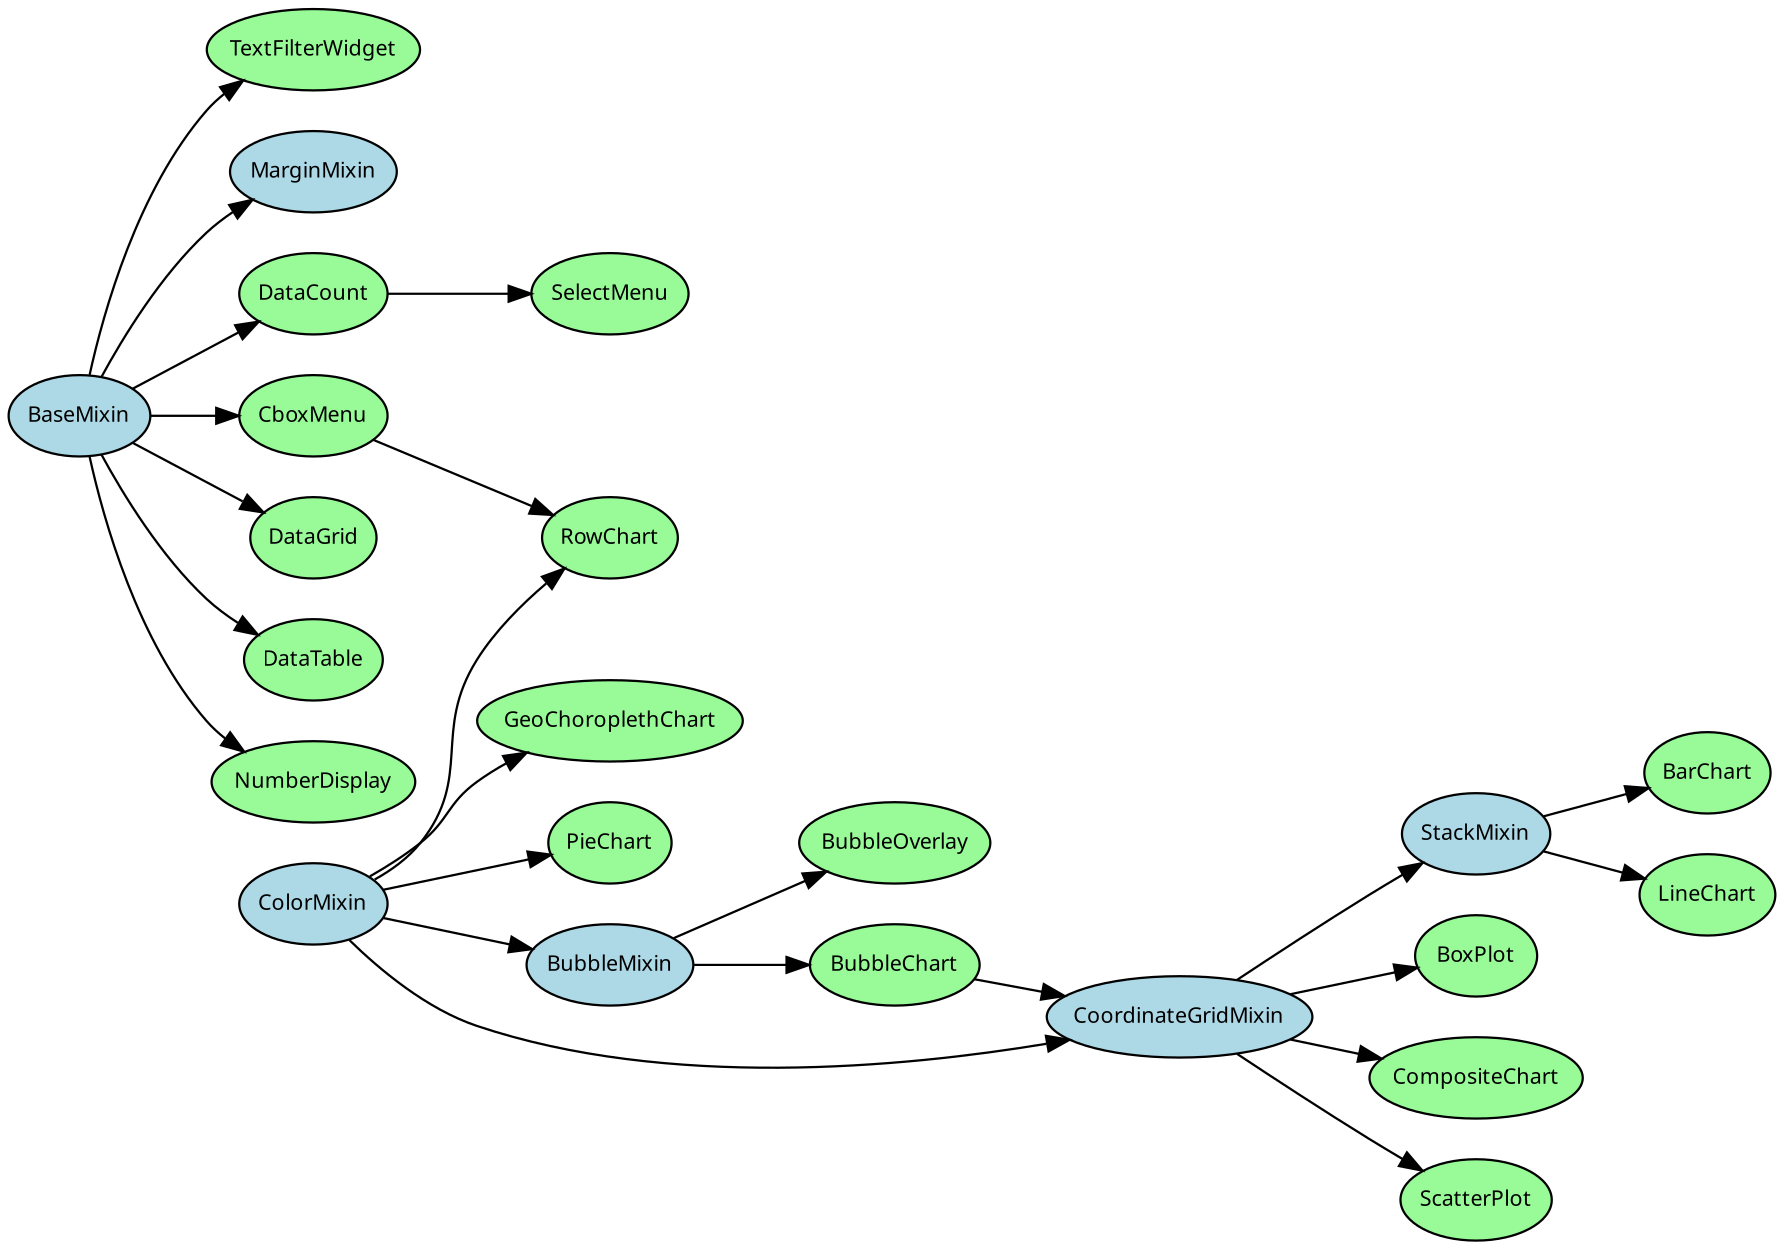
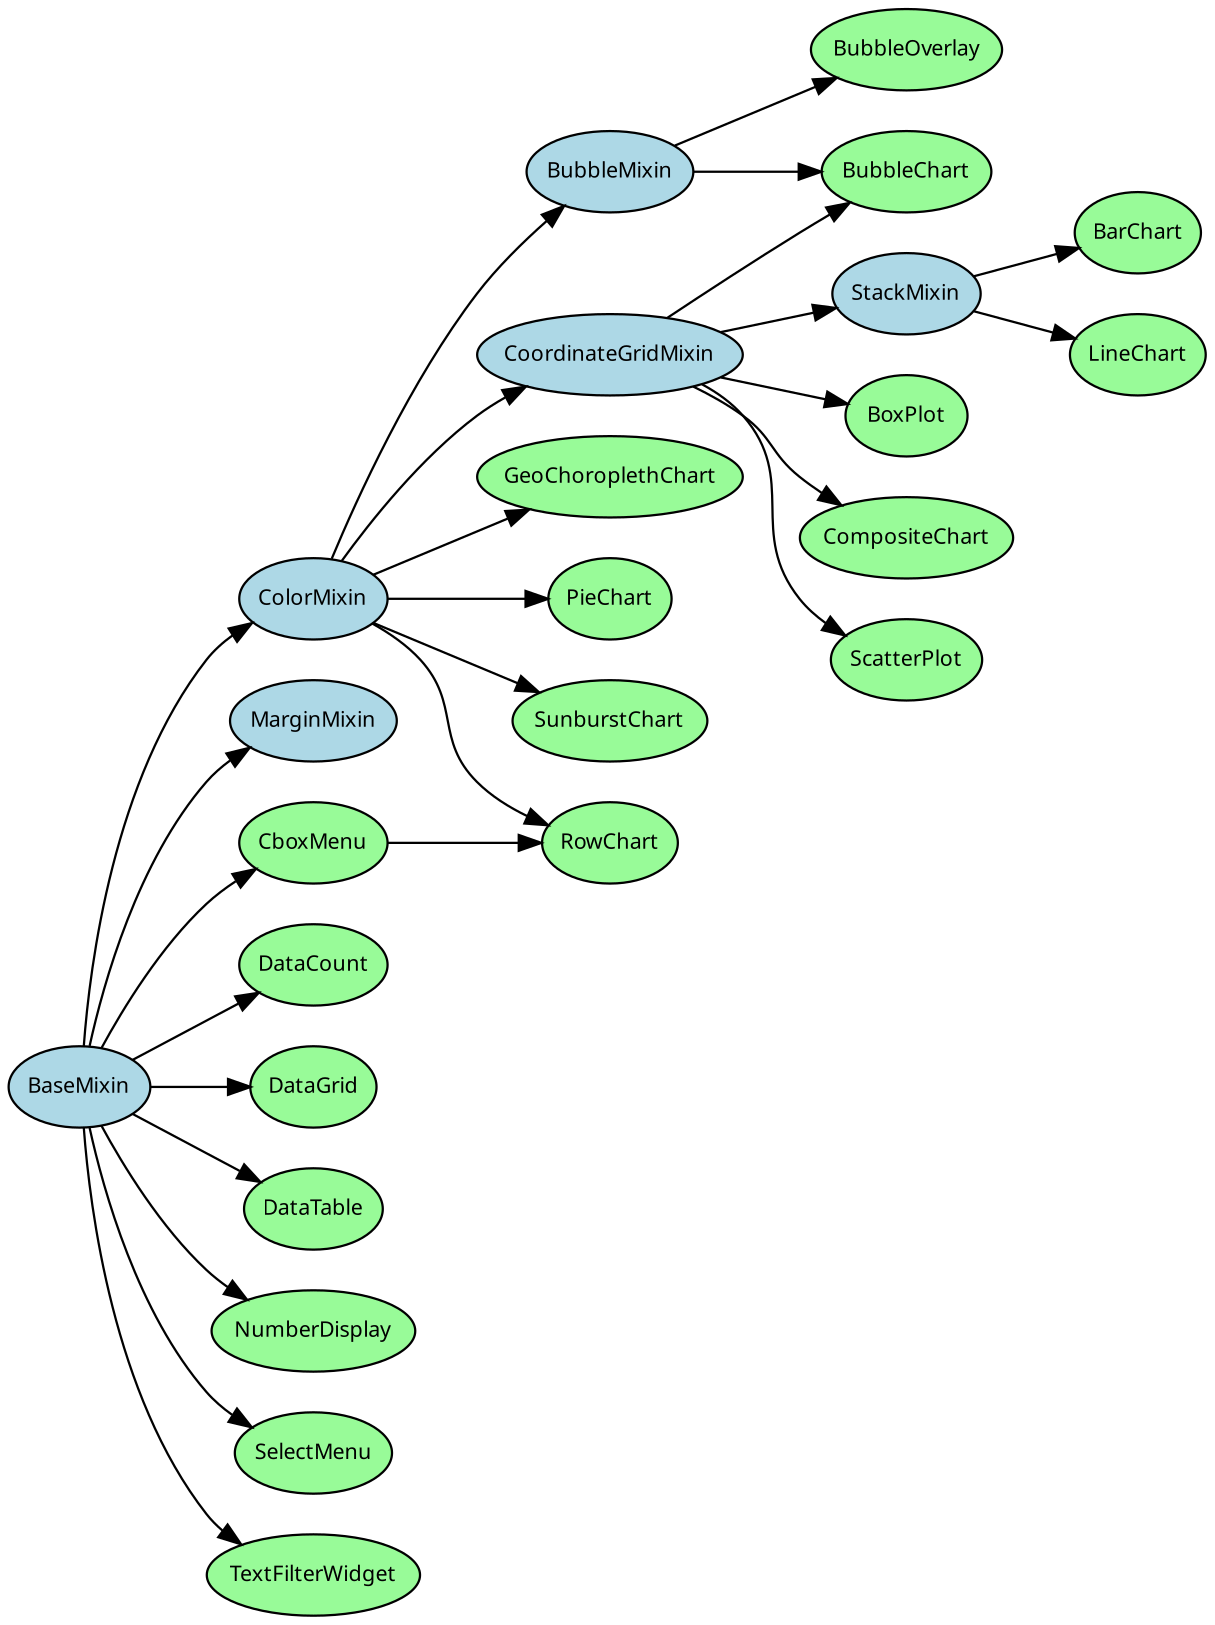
(448, 294) -> (140, 1283)
none -> (610, 721)
none -> (124, 827)
(1008, 986) -> (748, 265)
